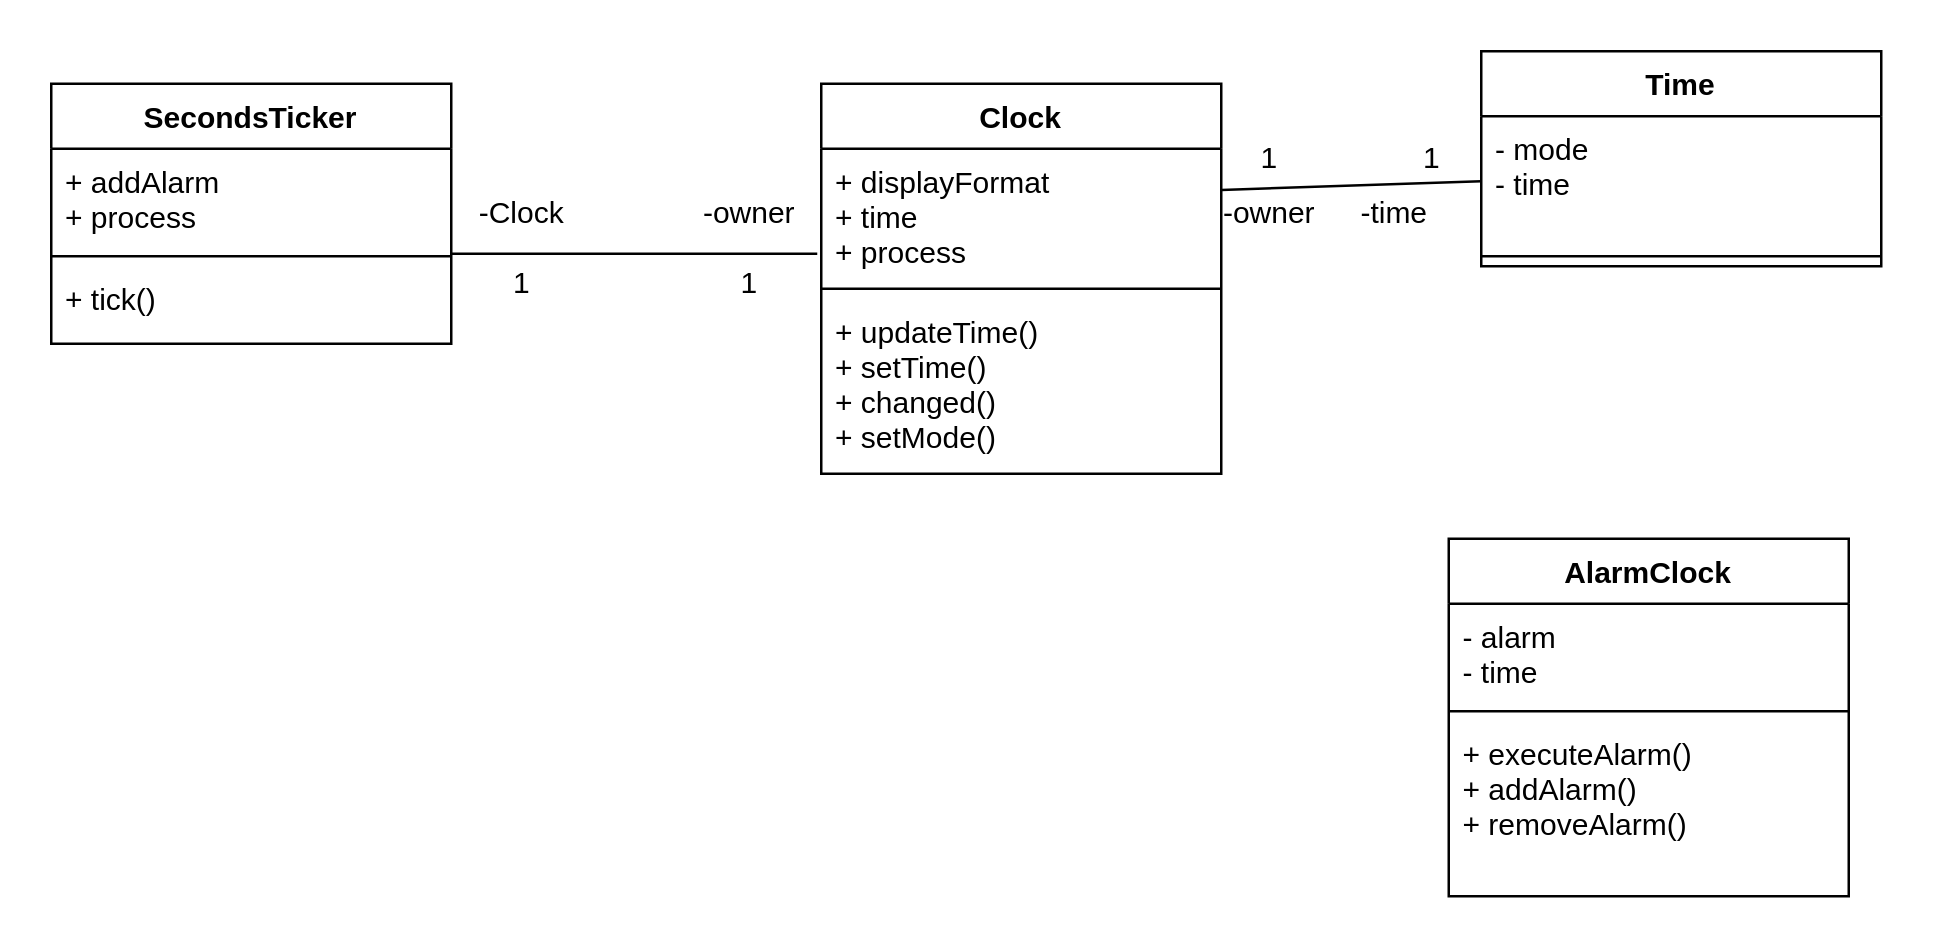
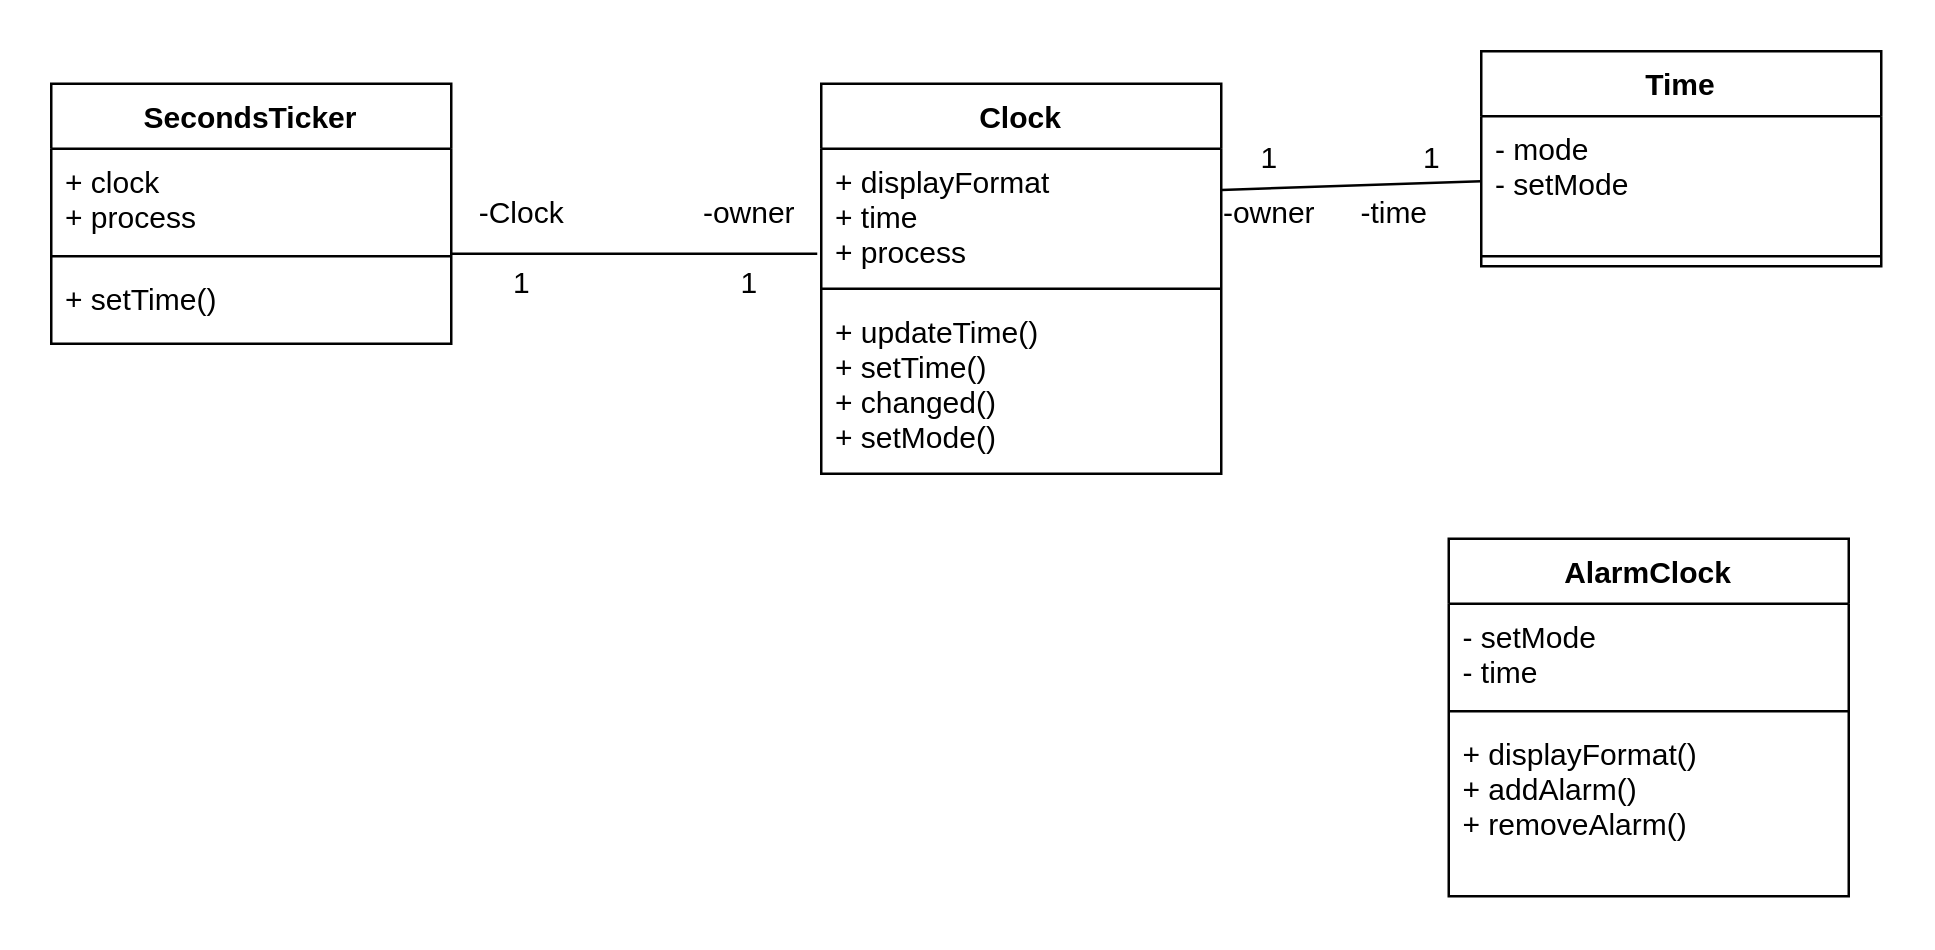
(1542, 150) -> (1542, 150)
(141, 183) -> (116, 183)
(124, 300) -> (150, 300)
(1514, 638) -> (1534, 638)
(1589, 755) -> (1594, 755)
